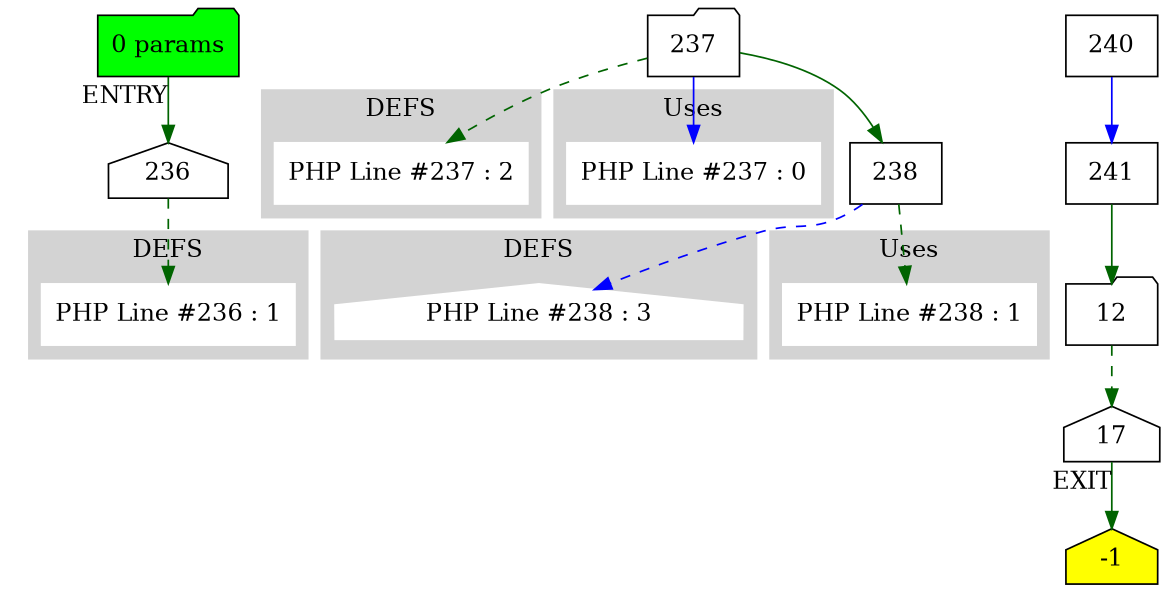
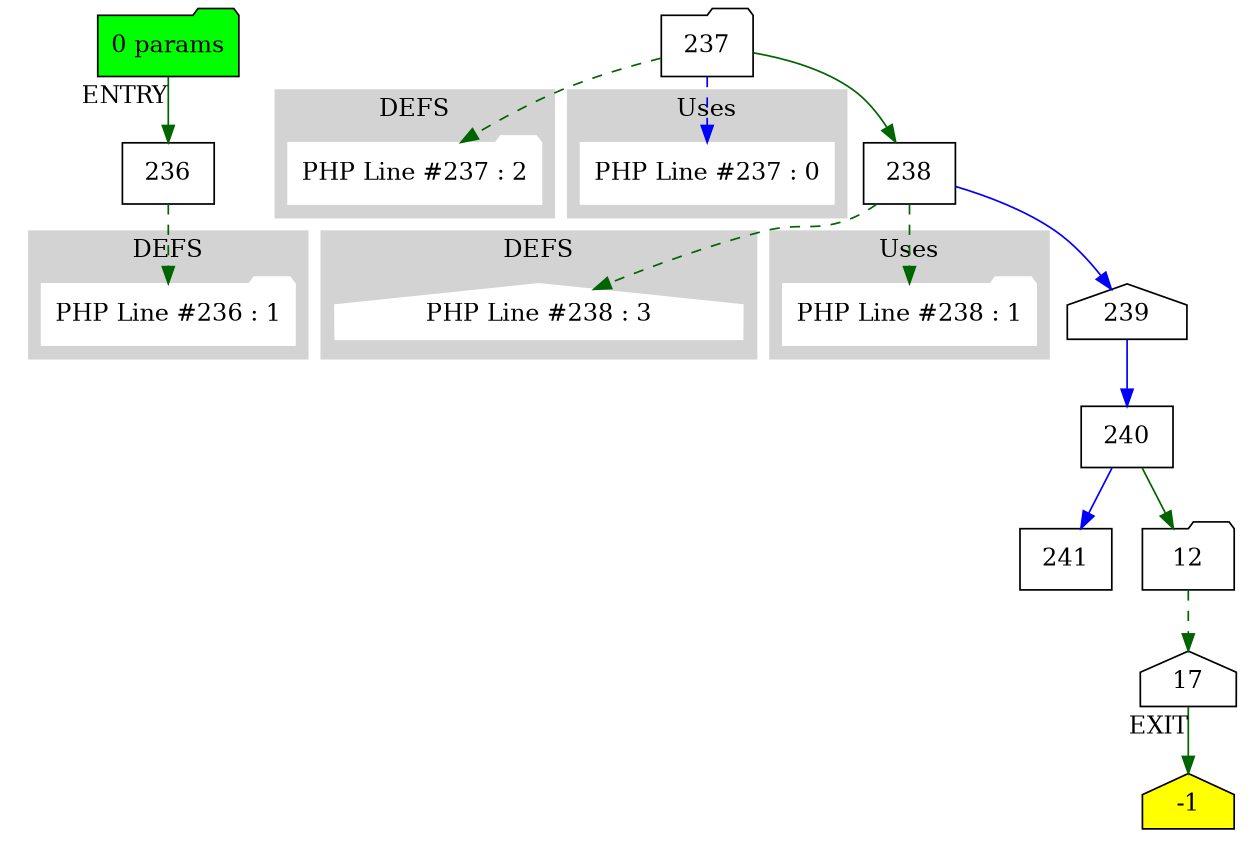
(694, 101) -> (707, 101)
(168, 173) -> (168, 173)
(401, 173) -> (415, 173)
(1112, 235) -> (1154, 490)
(723, 243) -> (722, 243)
(168, 315) -> (168, 315)
(910, 315) -> (910, 315)
none -> (1127, 315)
